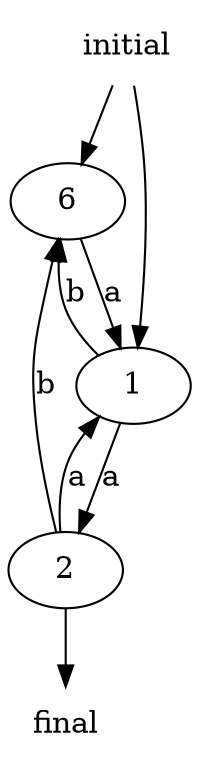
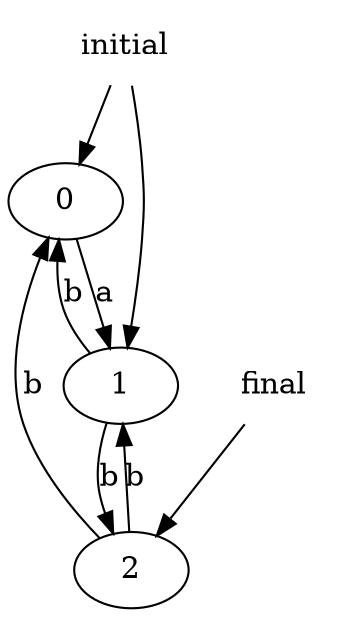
(68, 201) -> (66, 201)
(77, 478) -> (136, 478)
(111, 478) -> (110, 478)
(66, 637) -> (208, 471)
